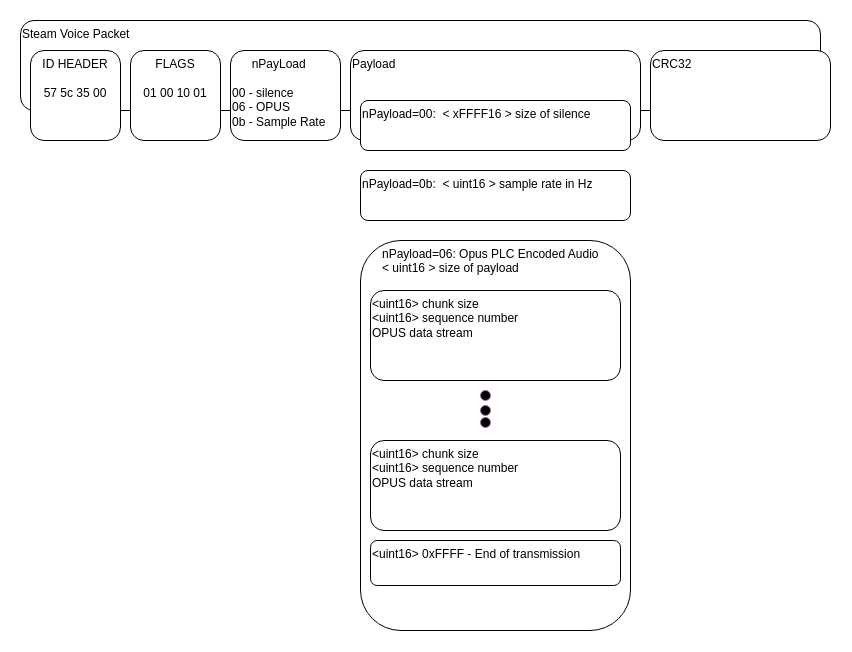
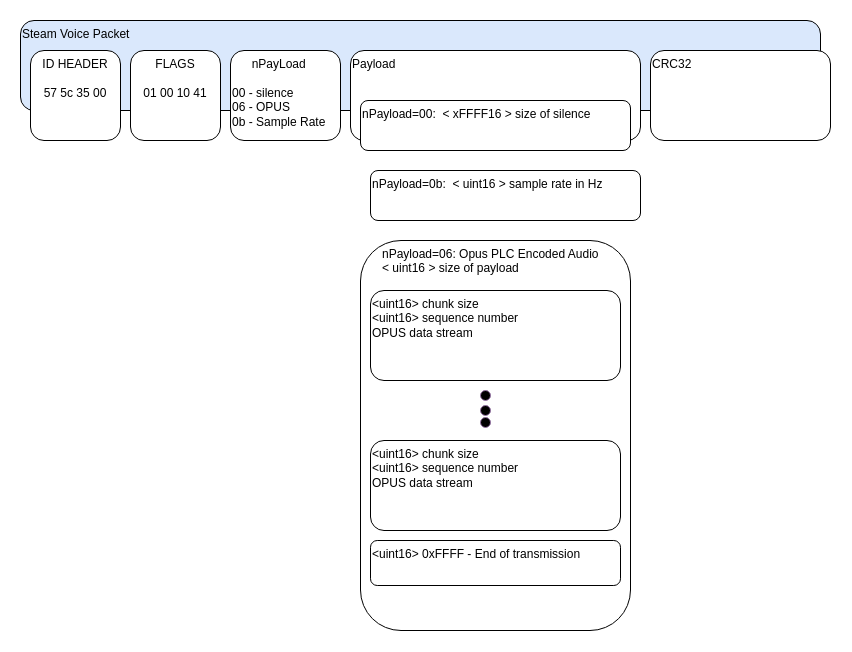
(78, 35) -> (78, 35)
(176, 72) -> (176, 72)
(496, 196) -> (506, 196)
